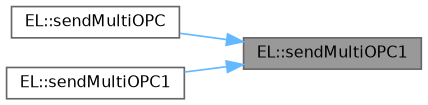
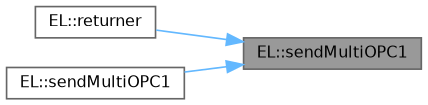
(95, 22) -> (95, 22)
